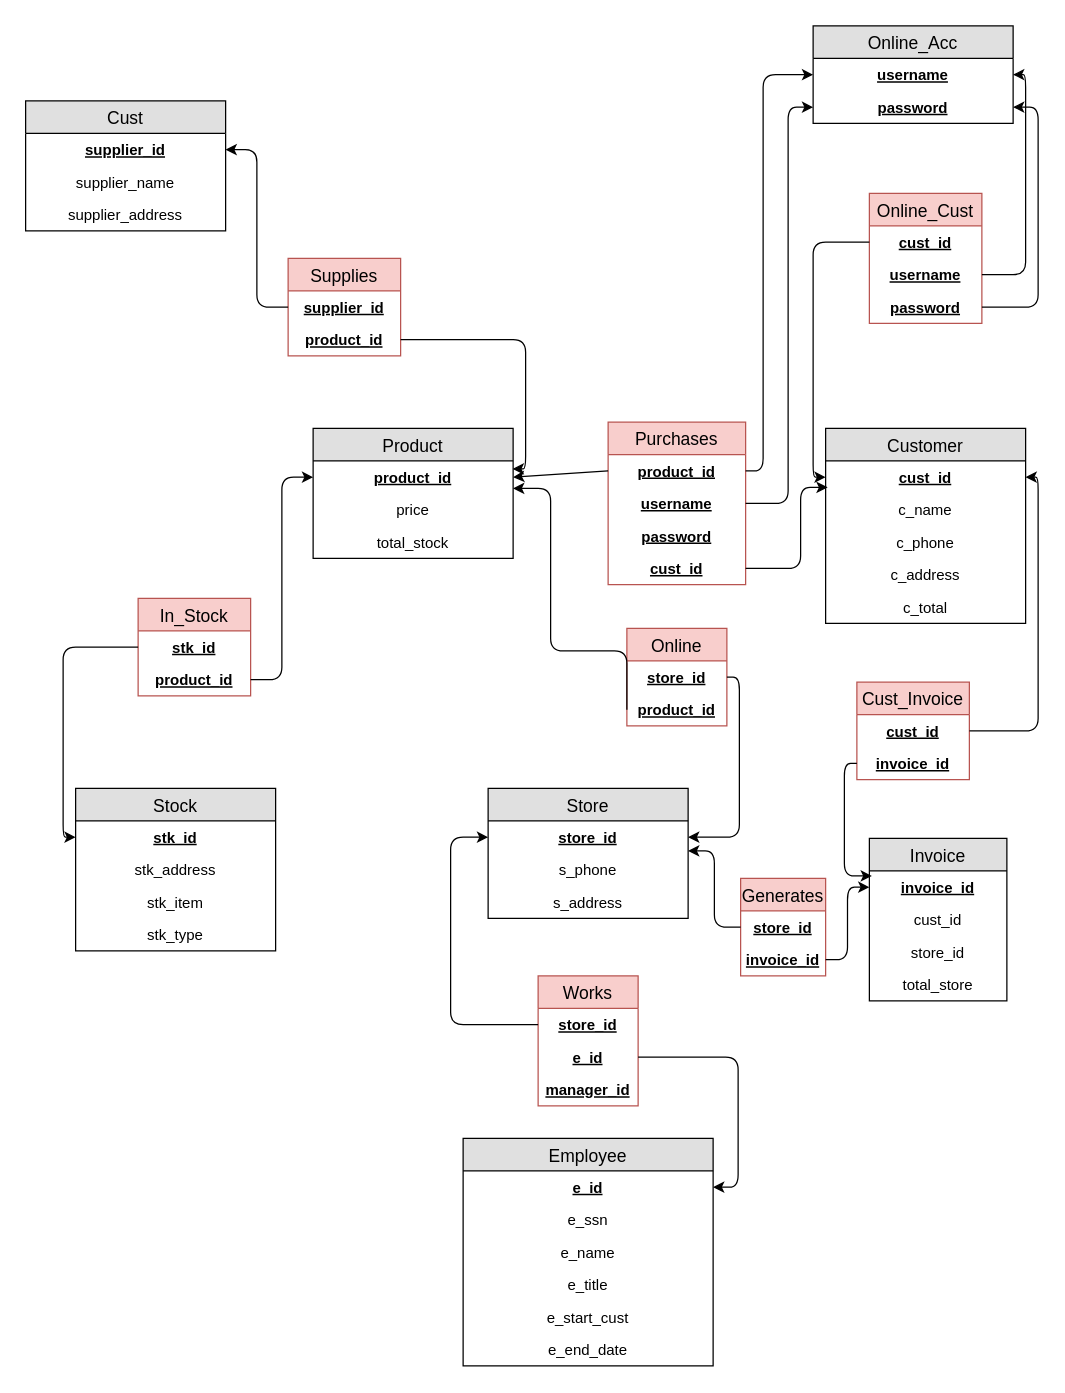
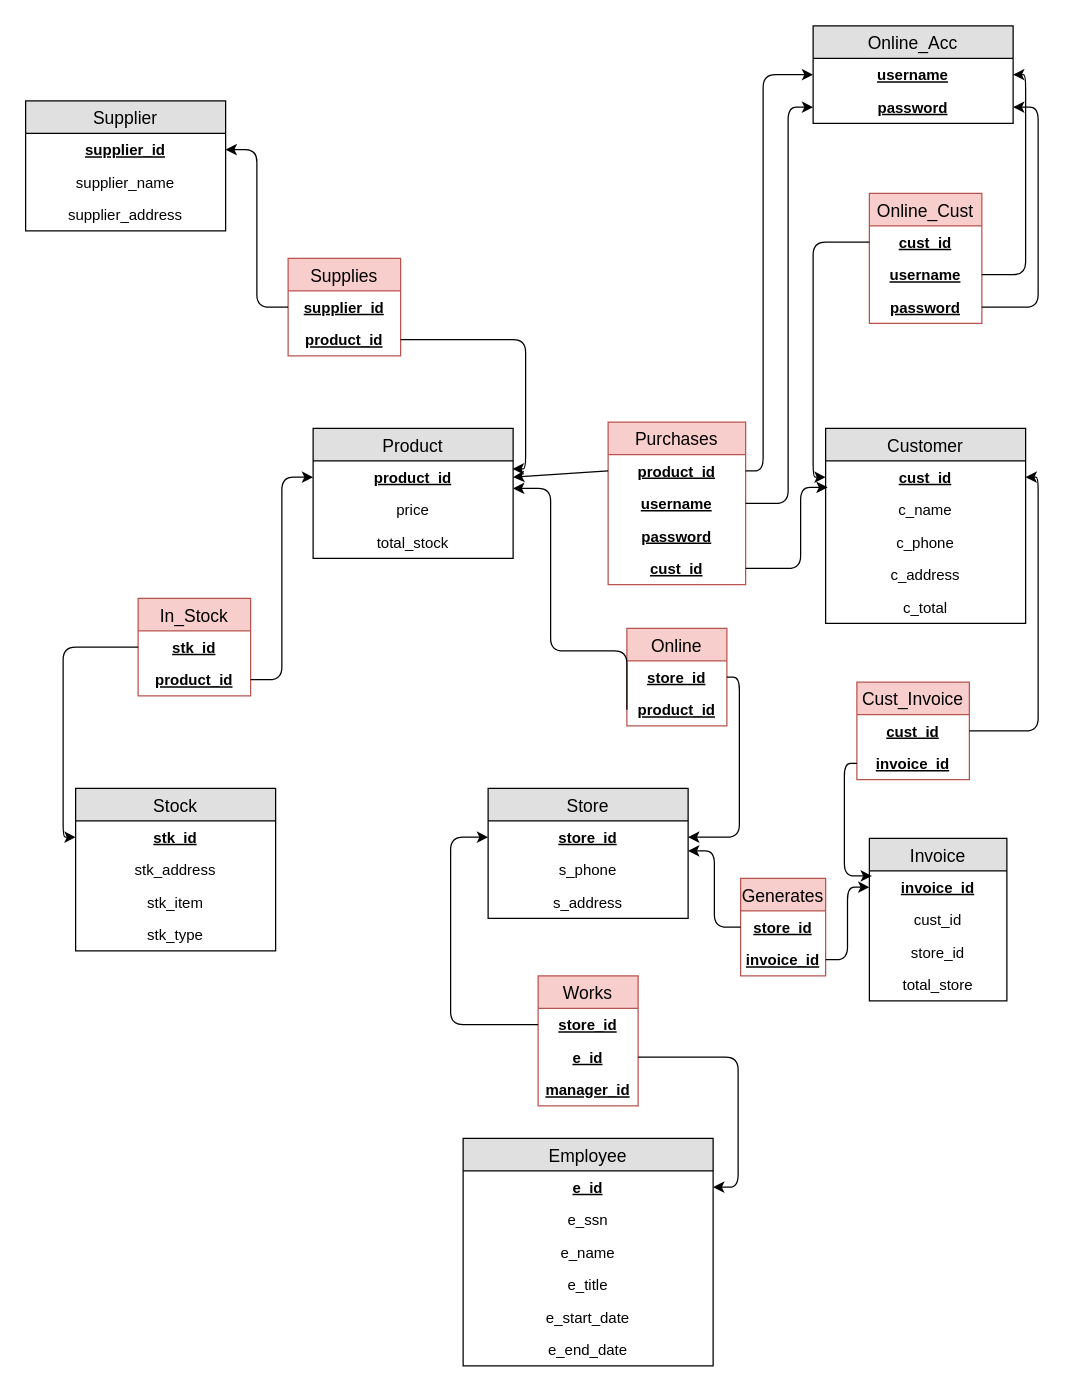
(125, 118) -> (125, 118)
(588, 1318) -> (588, 1318)
